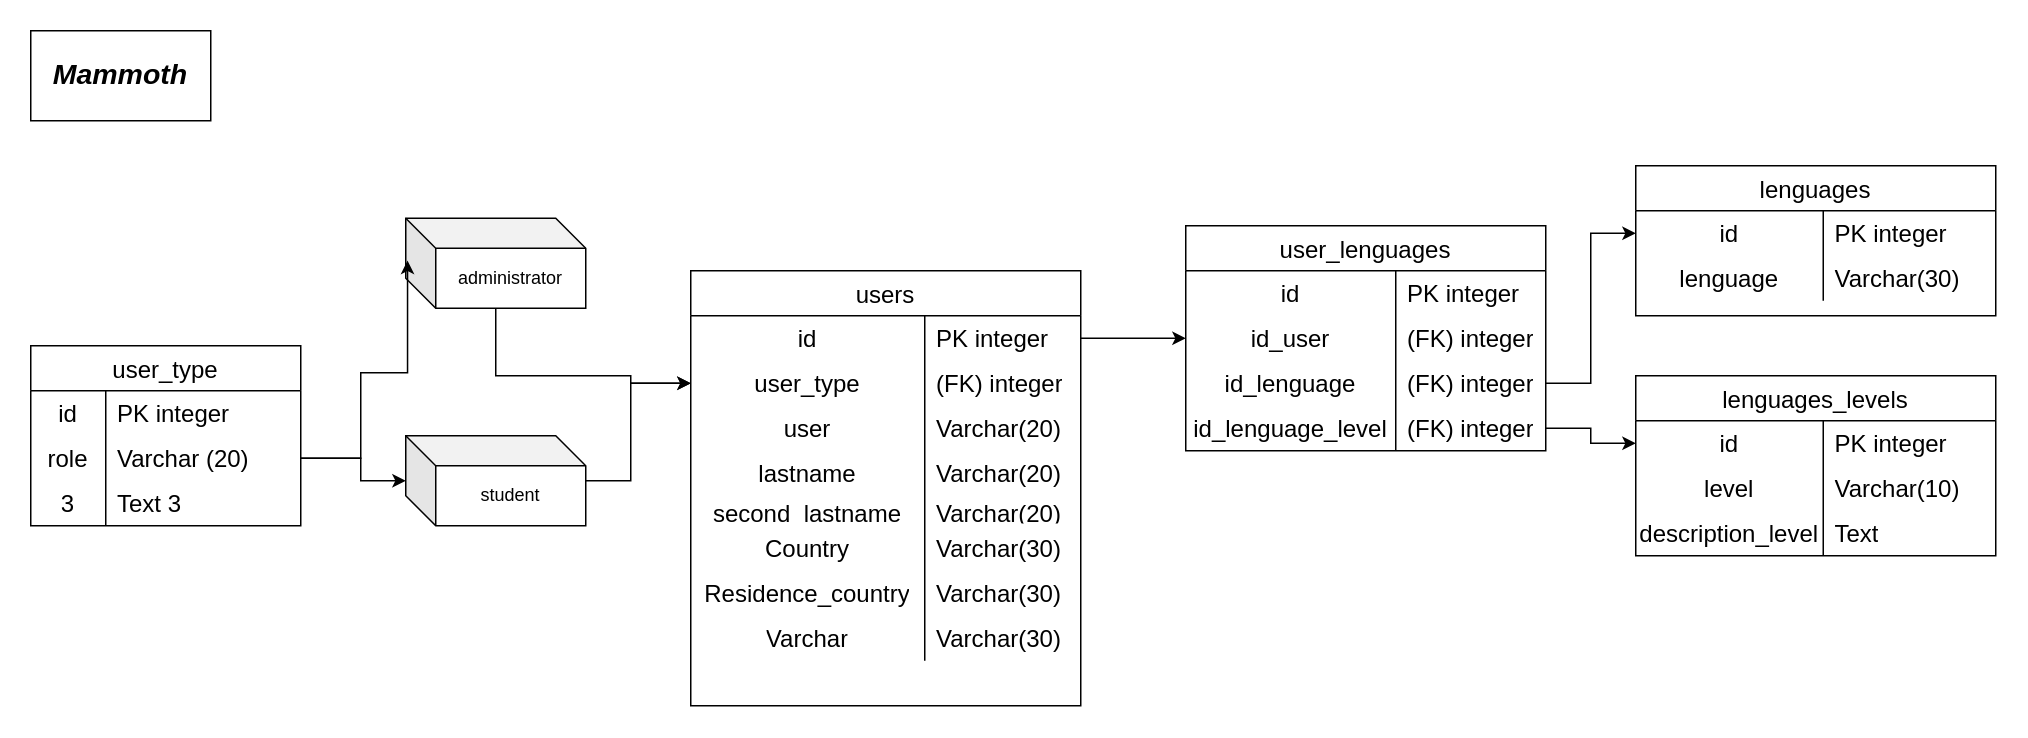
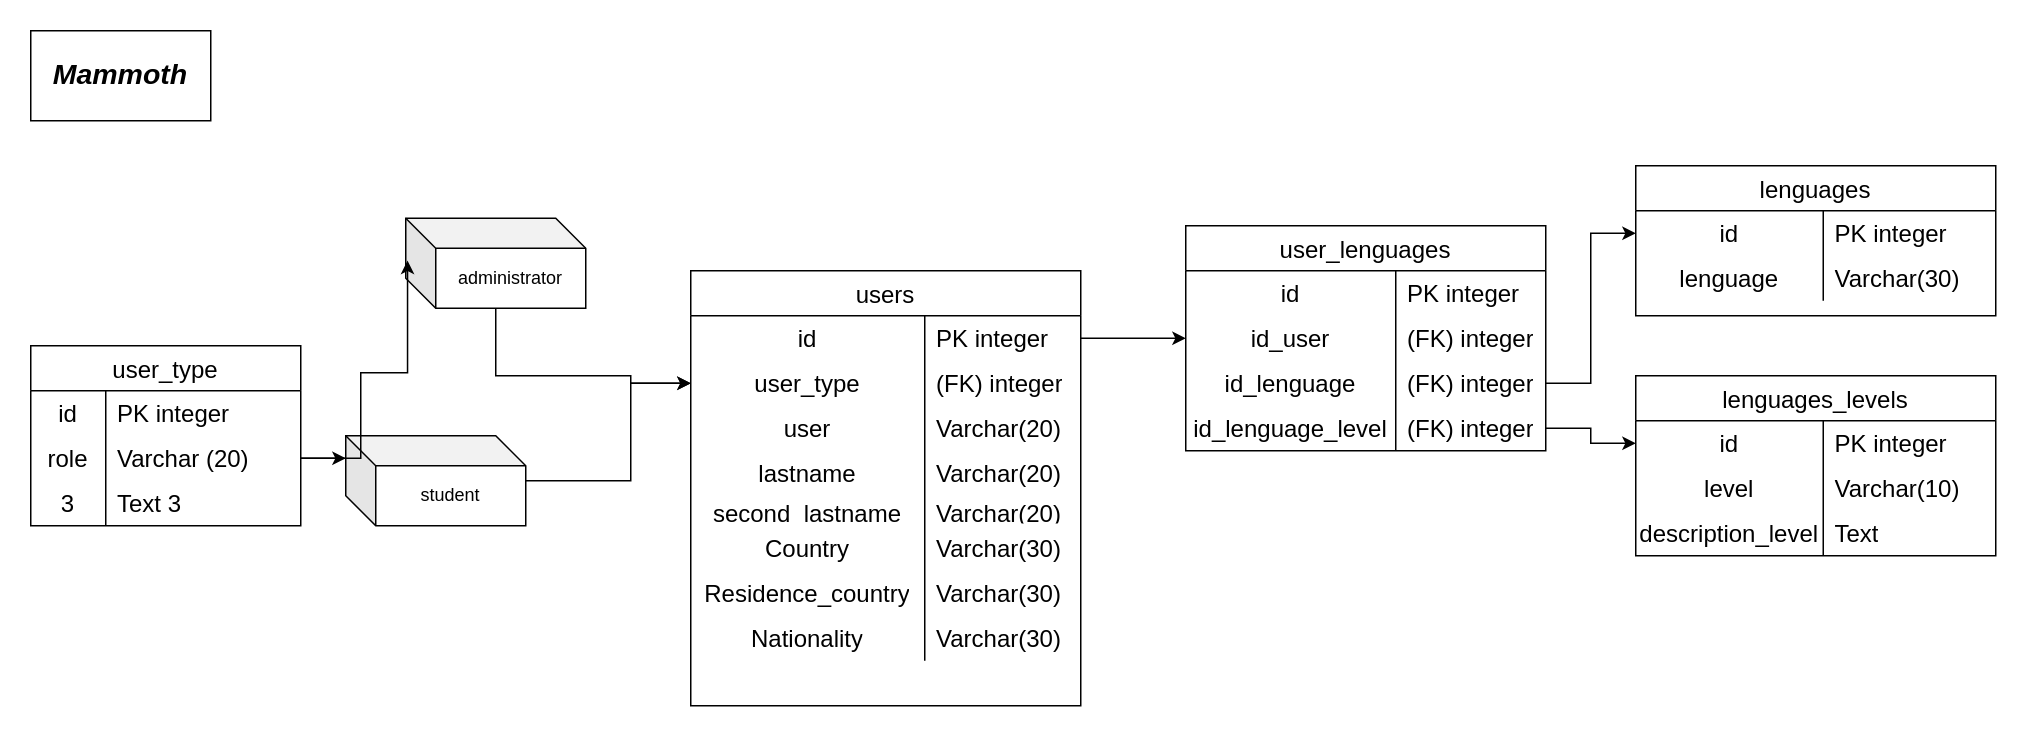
(496, 481) -> (436, 481)
(808, 638) -> (808, 638)
